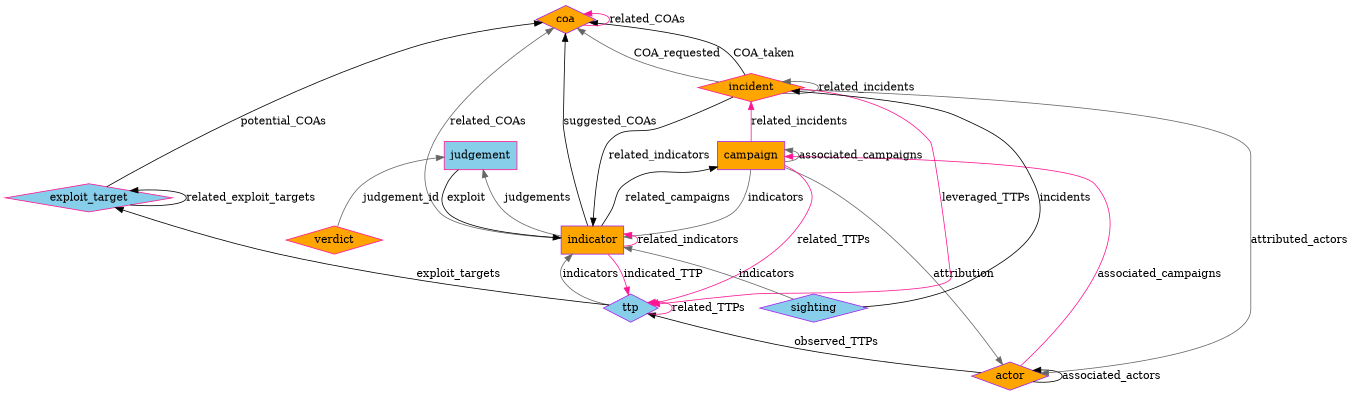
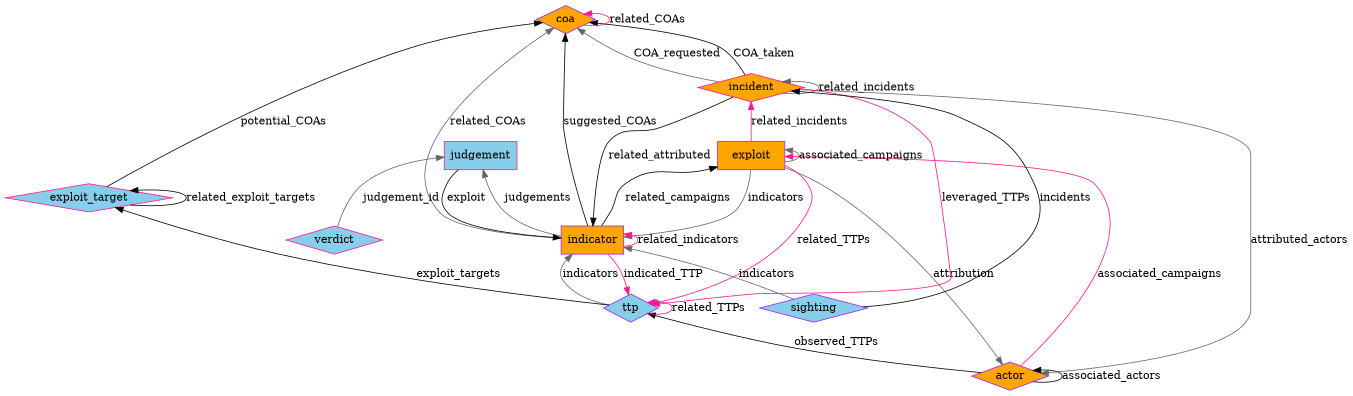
(660, 156) -> (660, 156)
(751, 156) -> (751, 156)
(334, 240) -> (334, 240)
